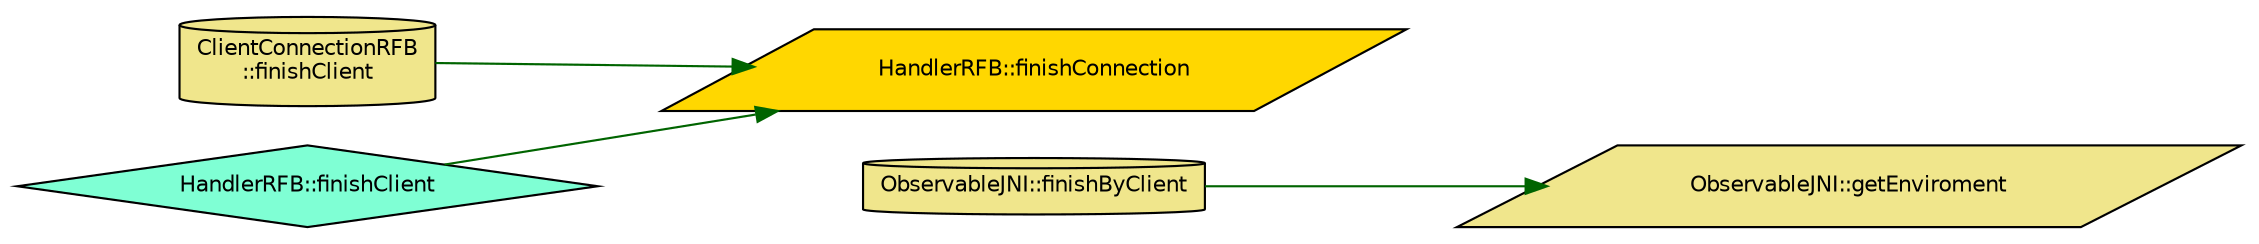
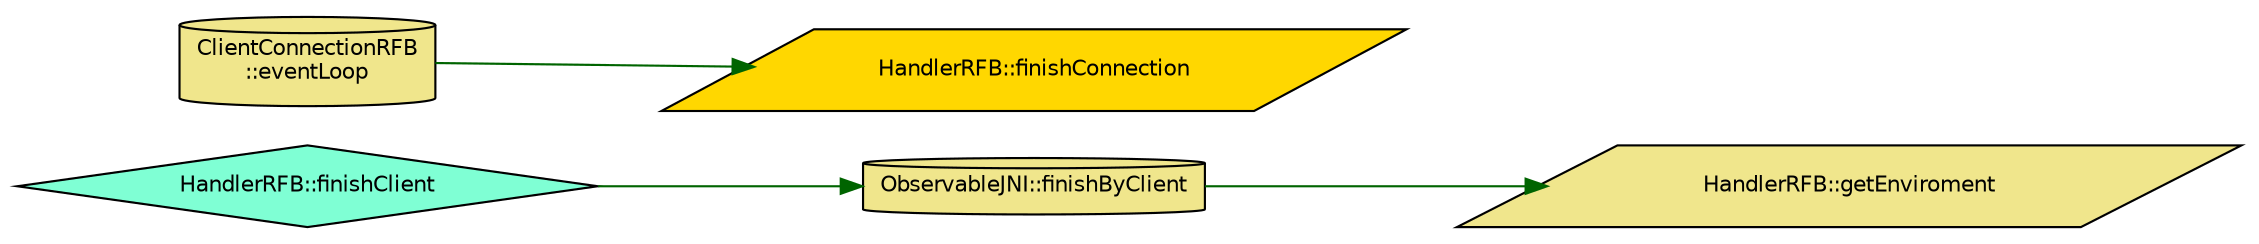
(307, 62) -> (307, 62)
(600, 140) -> (719, 186)
(1849, 186) -> (1849, 186)
